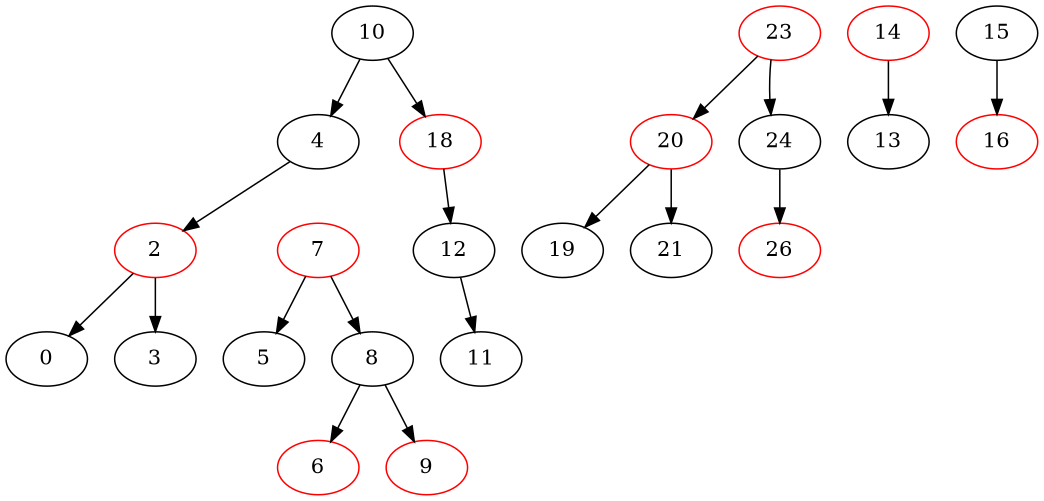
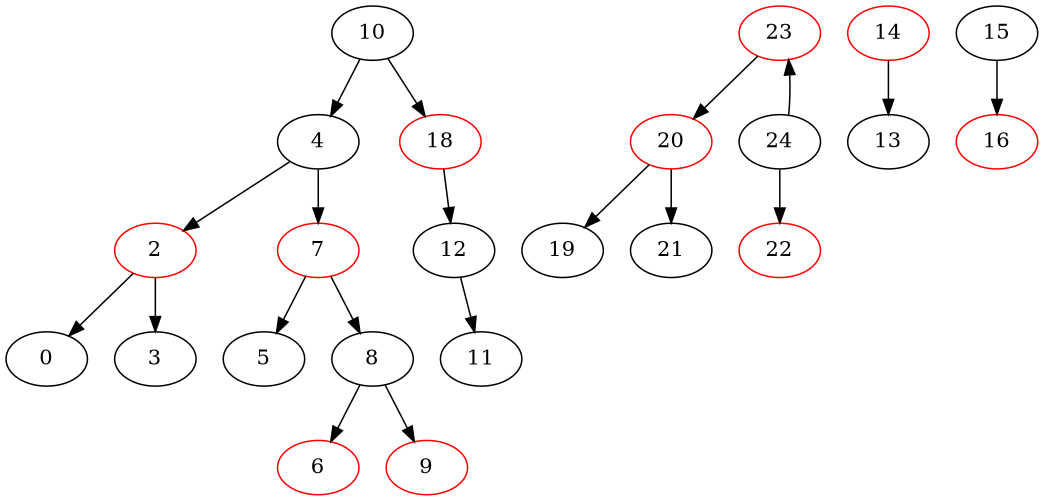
(770, 80) -> (790, 95)
none -> (318, 189)
(780, 250) -> (780, 250)
